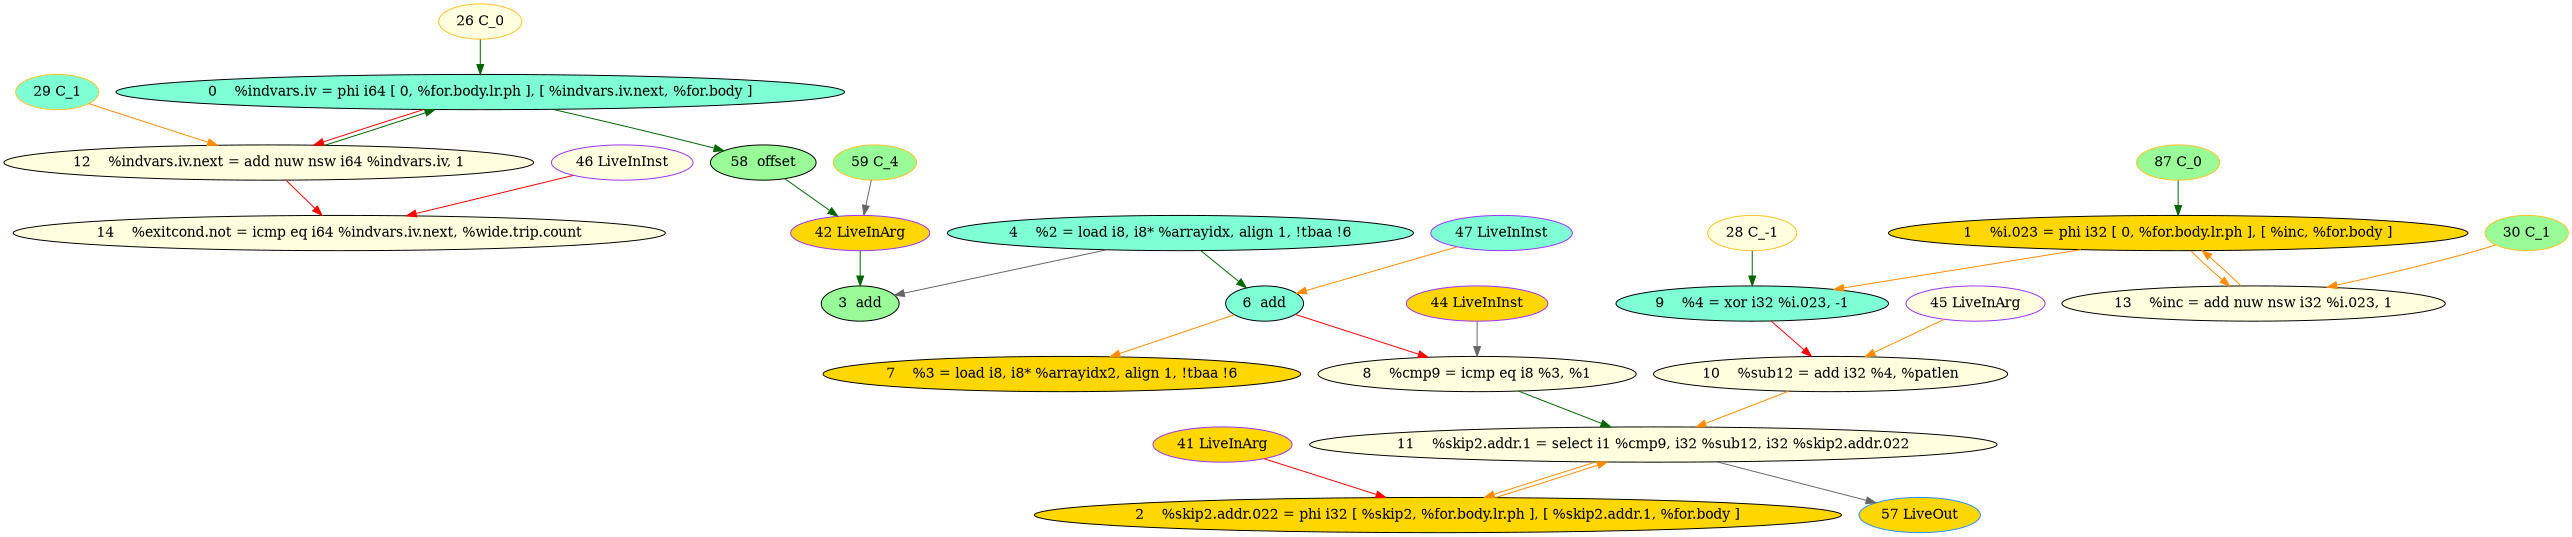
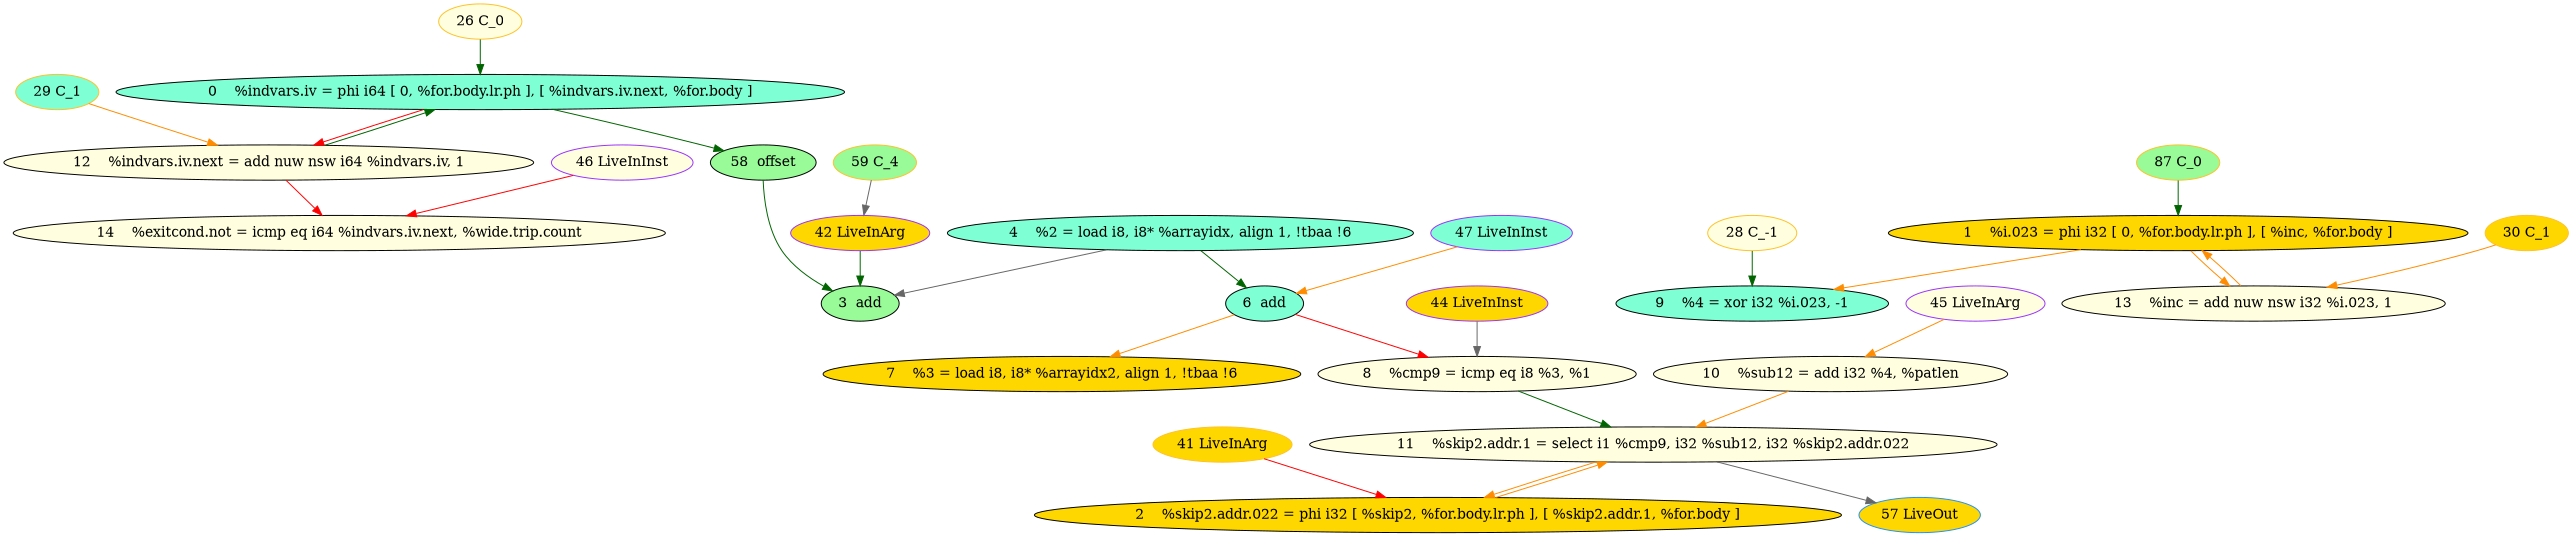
(807, 195) -> (777, 243)
(2527, 233) -> (2527, 233)
(1788, 335) -> none
(1222, 445) -> (1222, 445)
